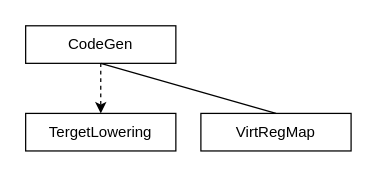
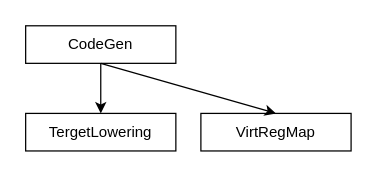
(101, 84) -> (101, 84)
(269, 111) -> (266, 110)
